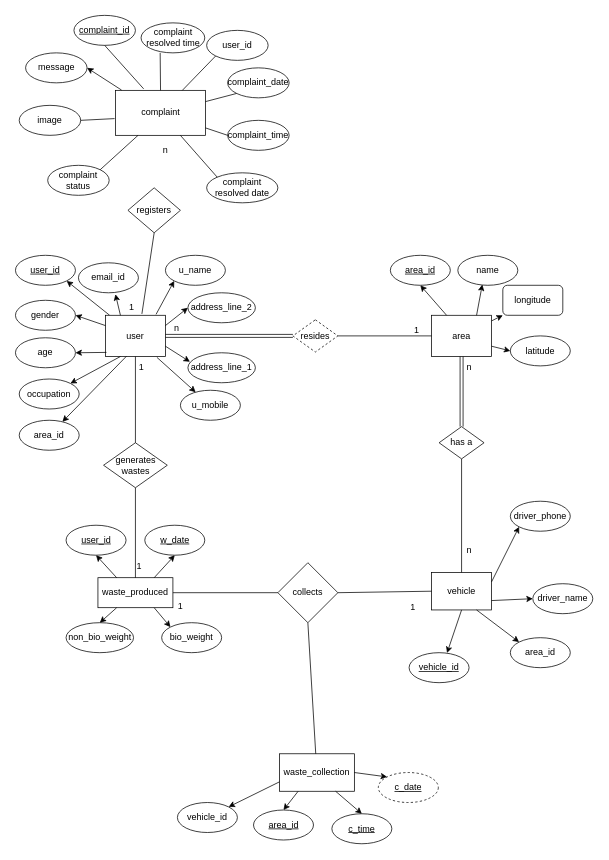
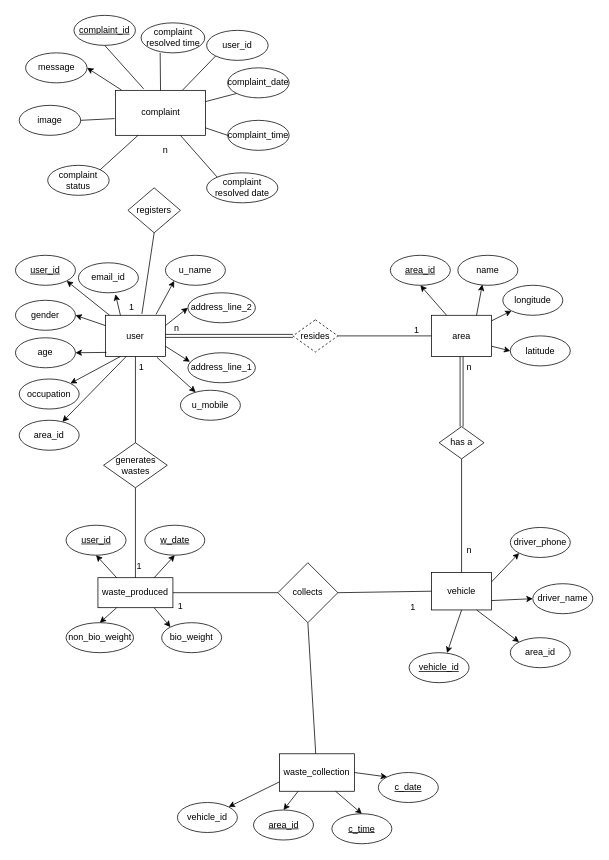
(533, 300) -> (533, 300)
(540, 516) -> (540, 543)
(408, 788) -> (408, 788)
